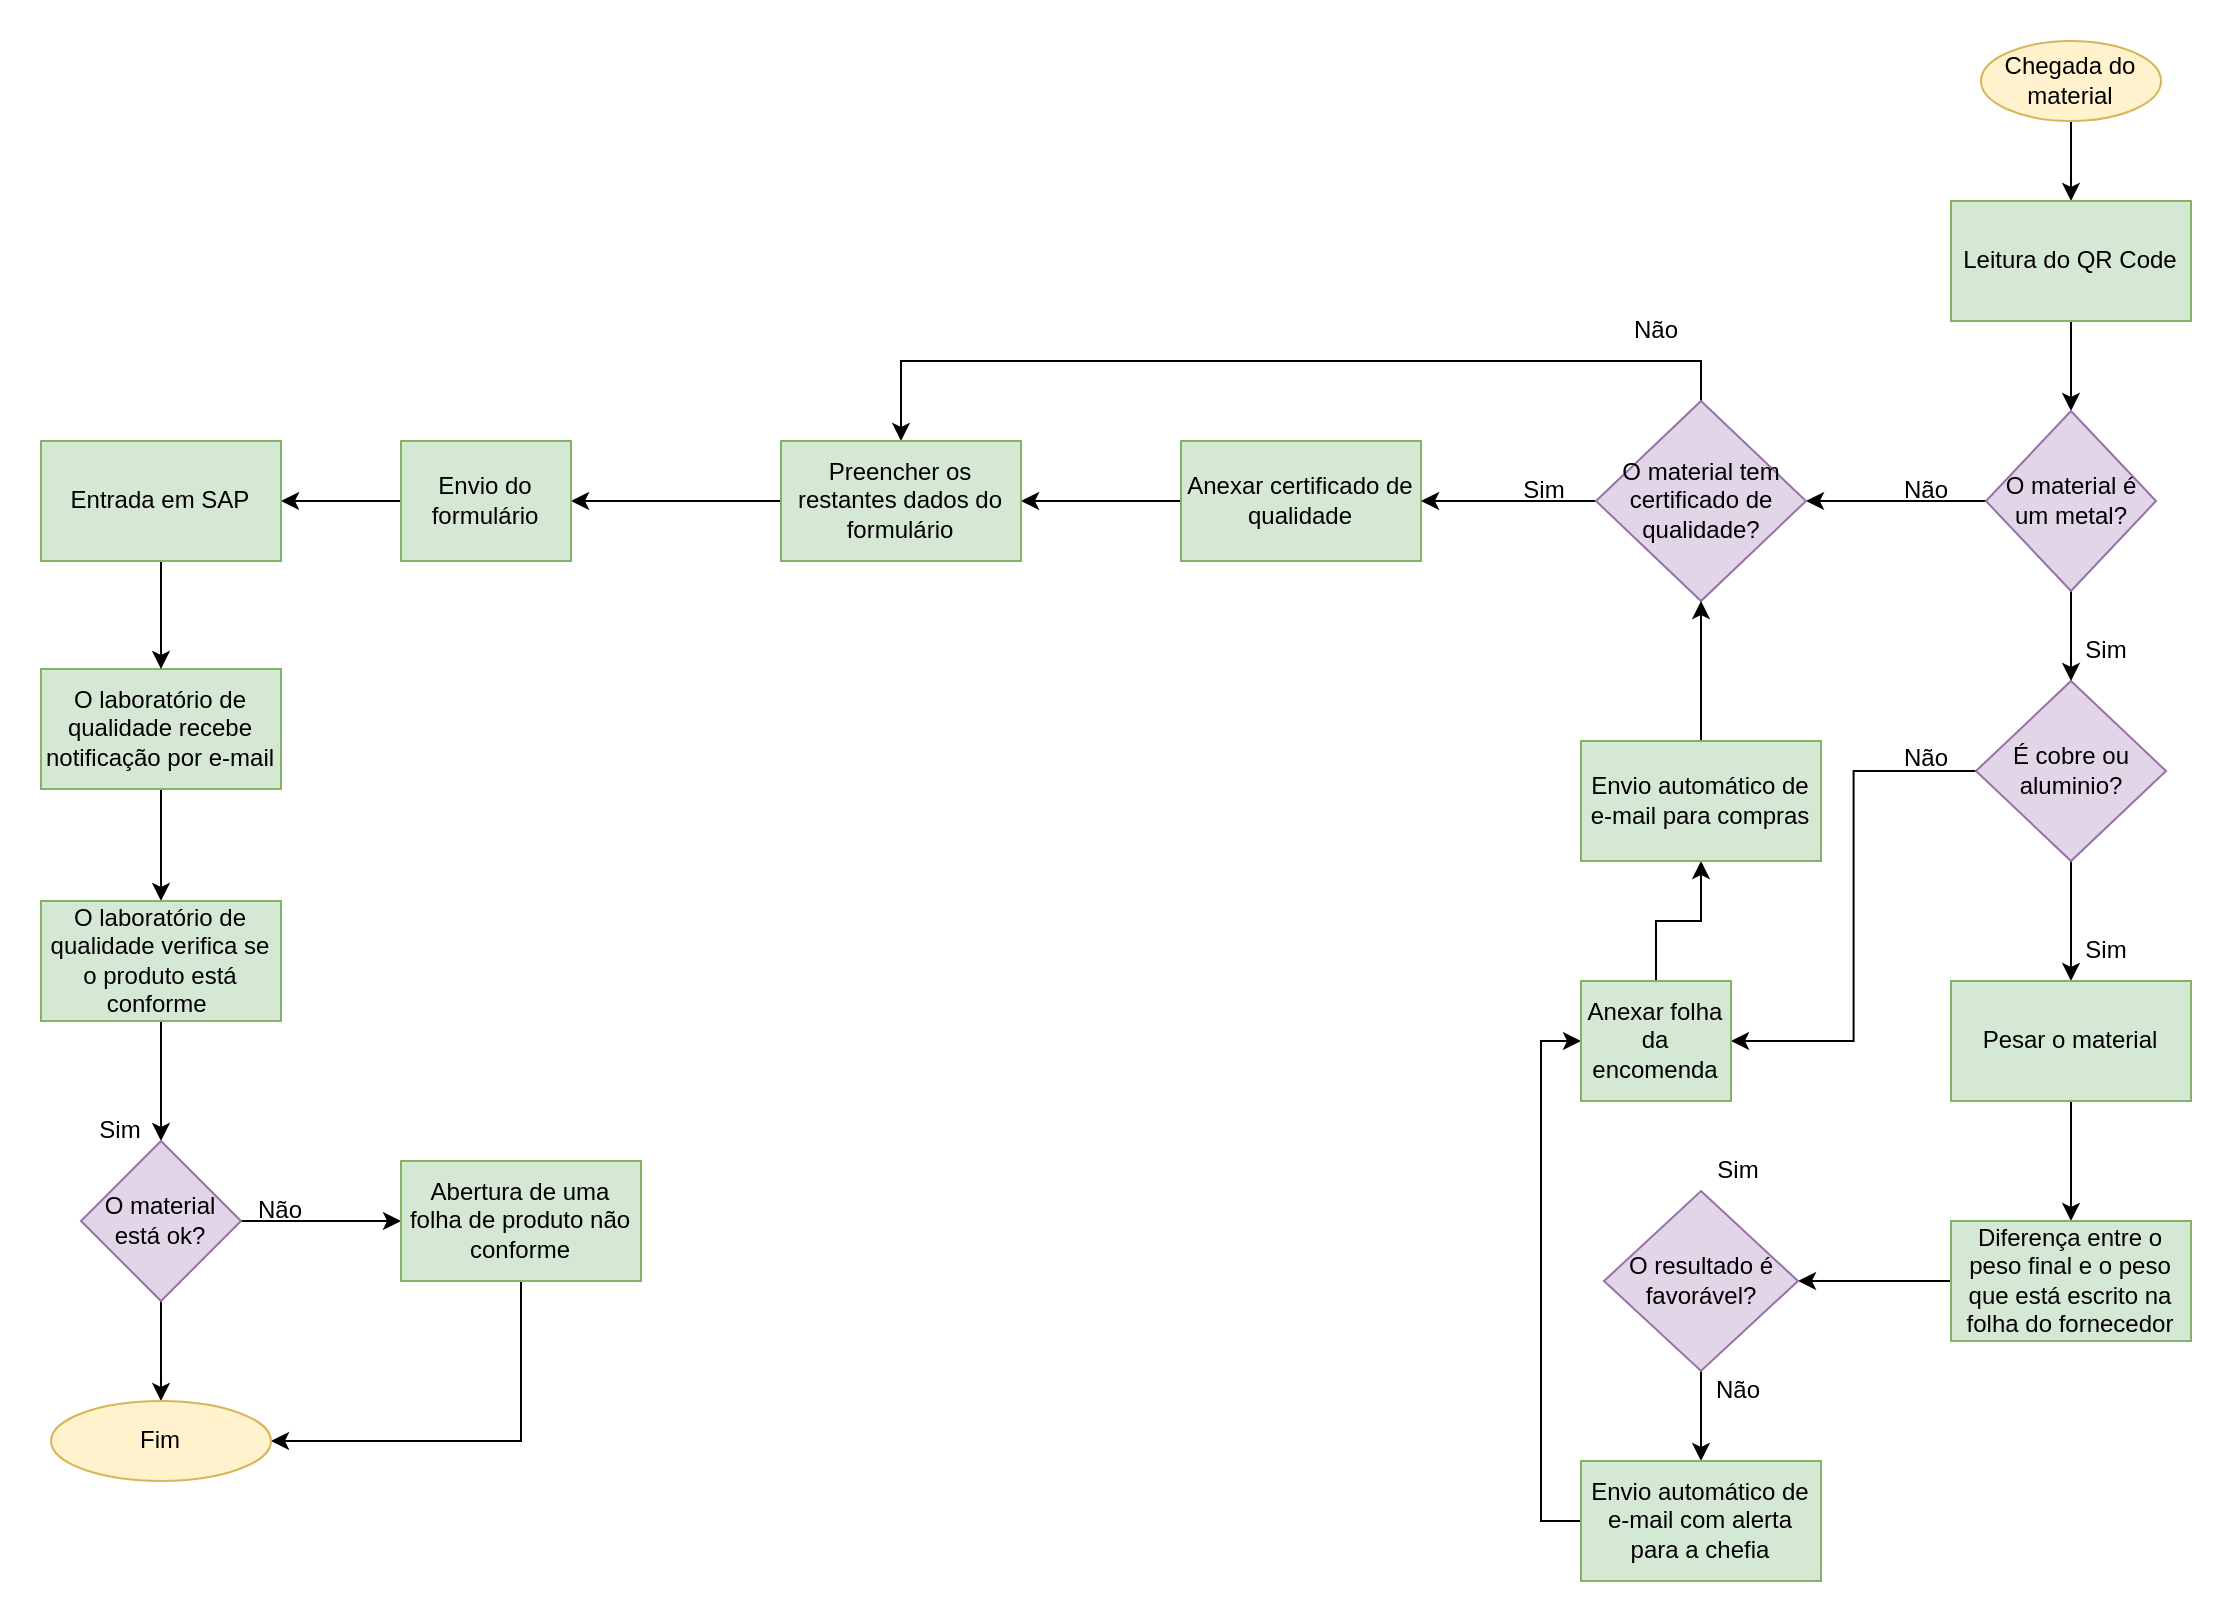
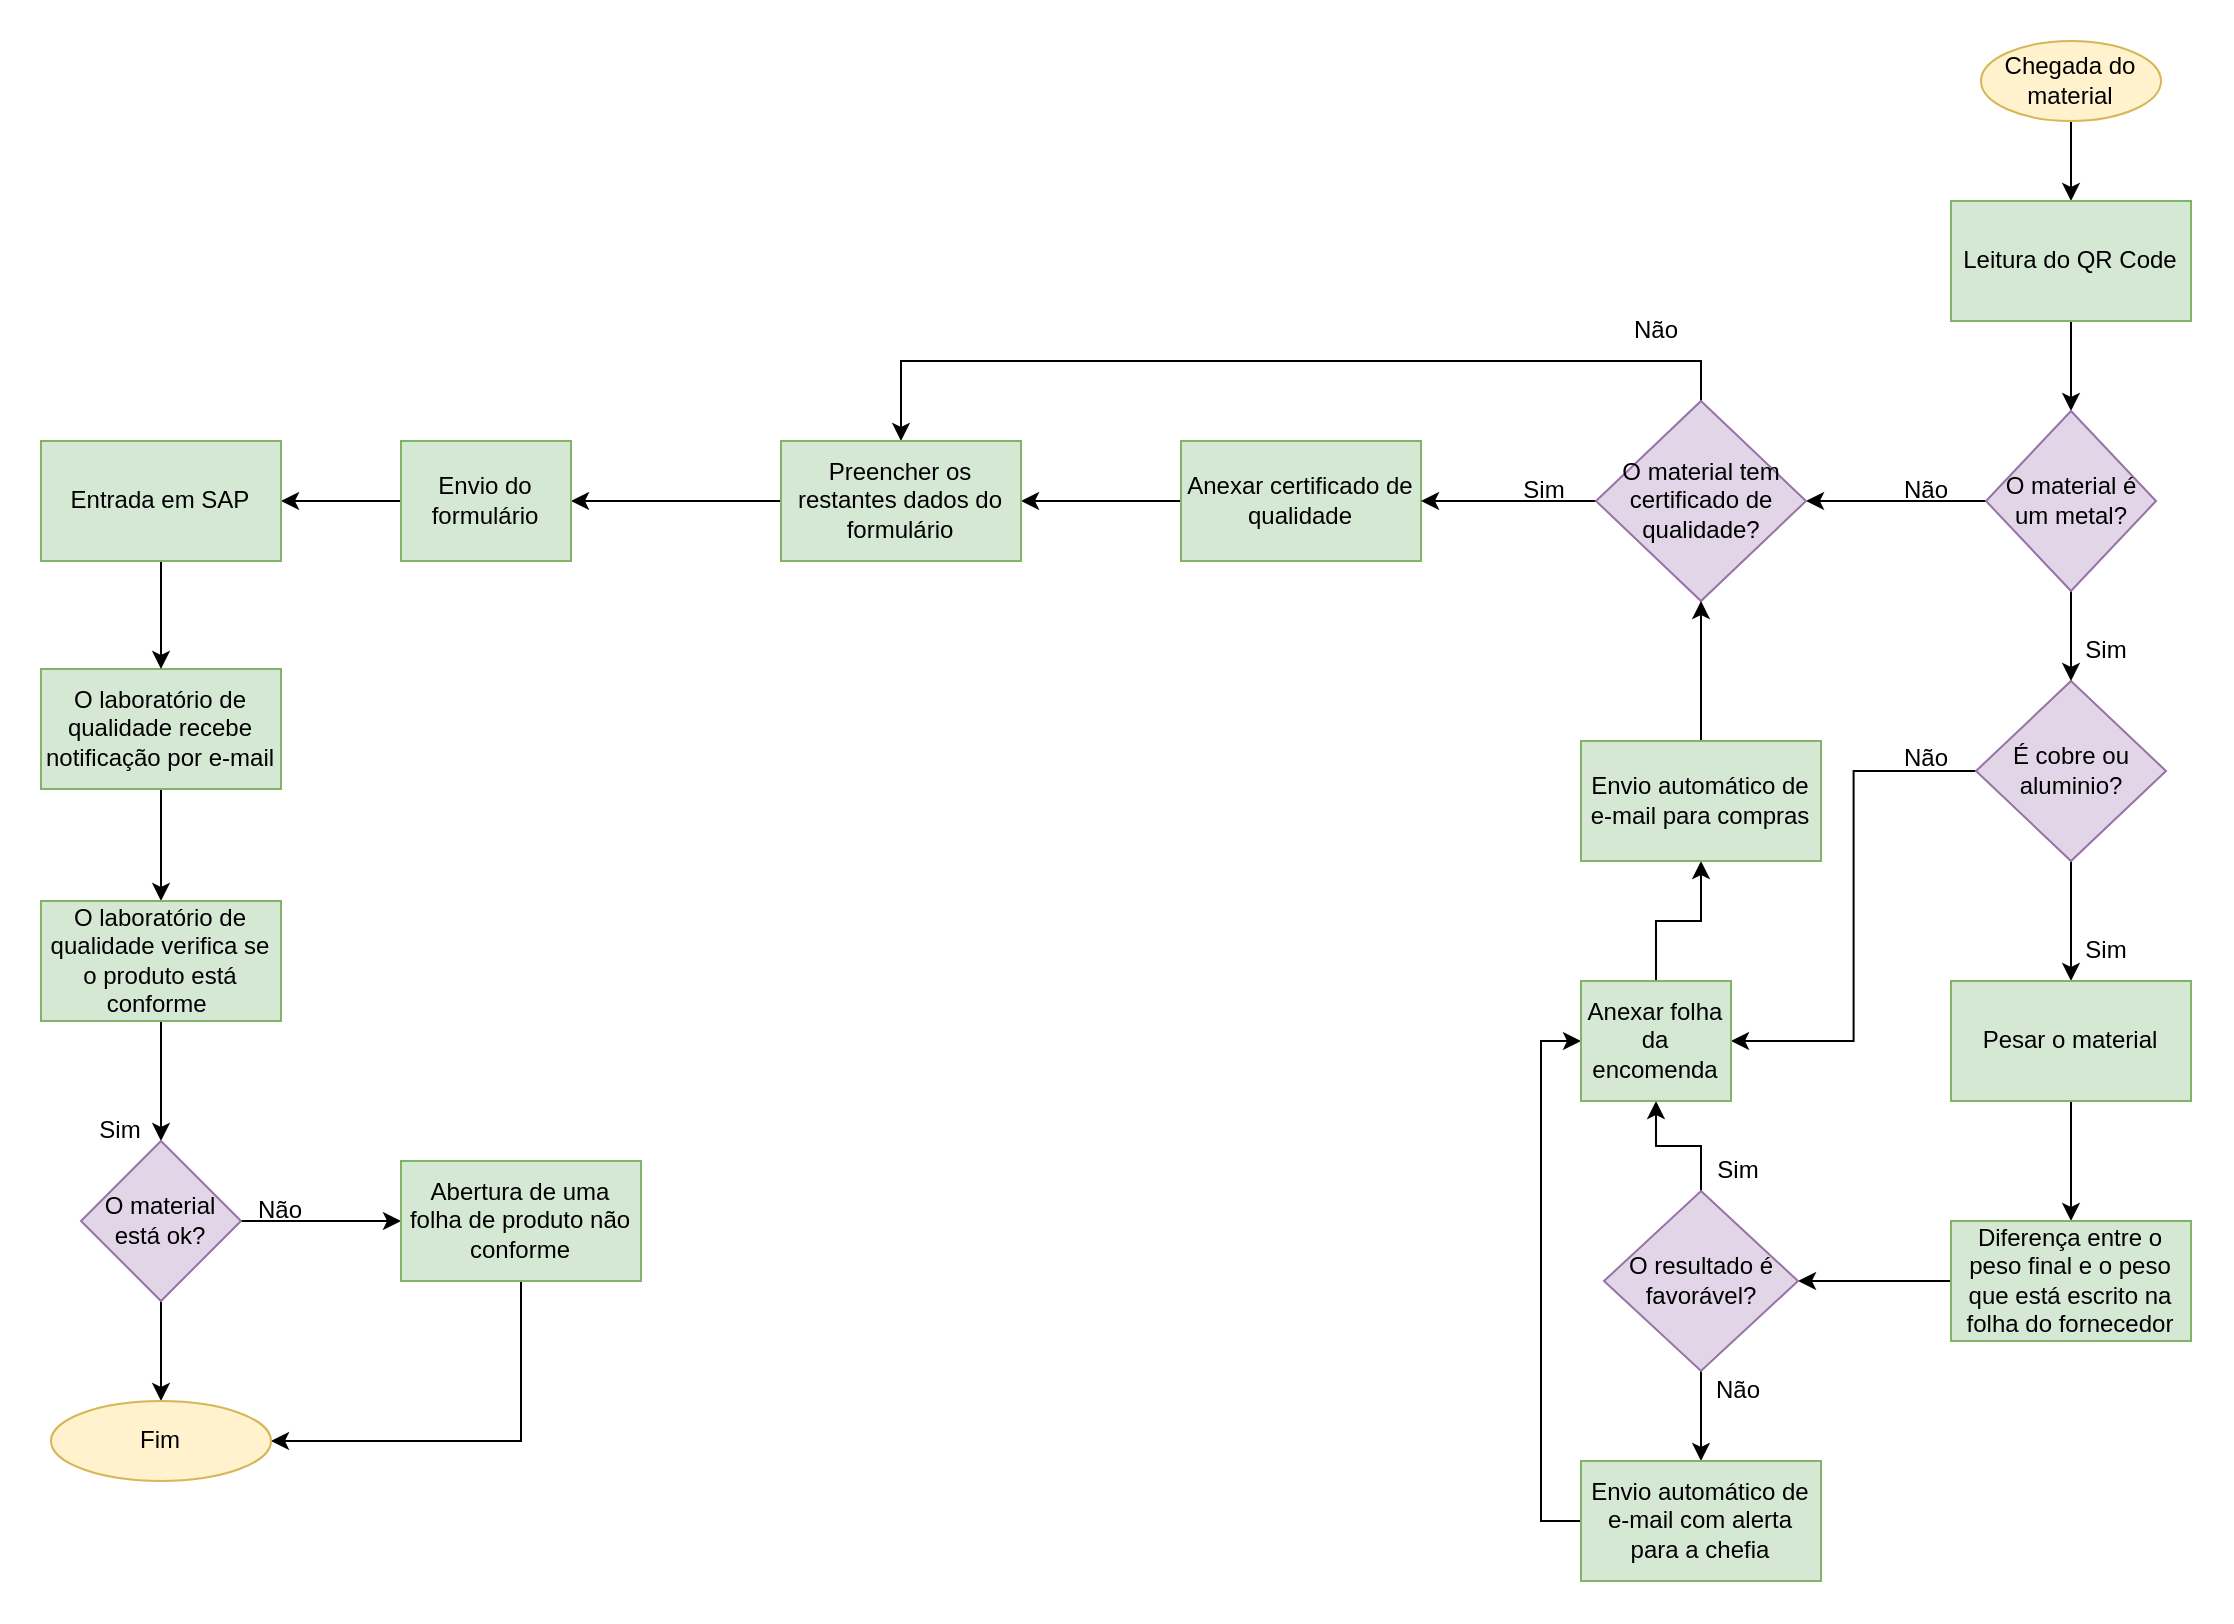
none -> (1685, 1146)
